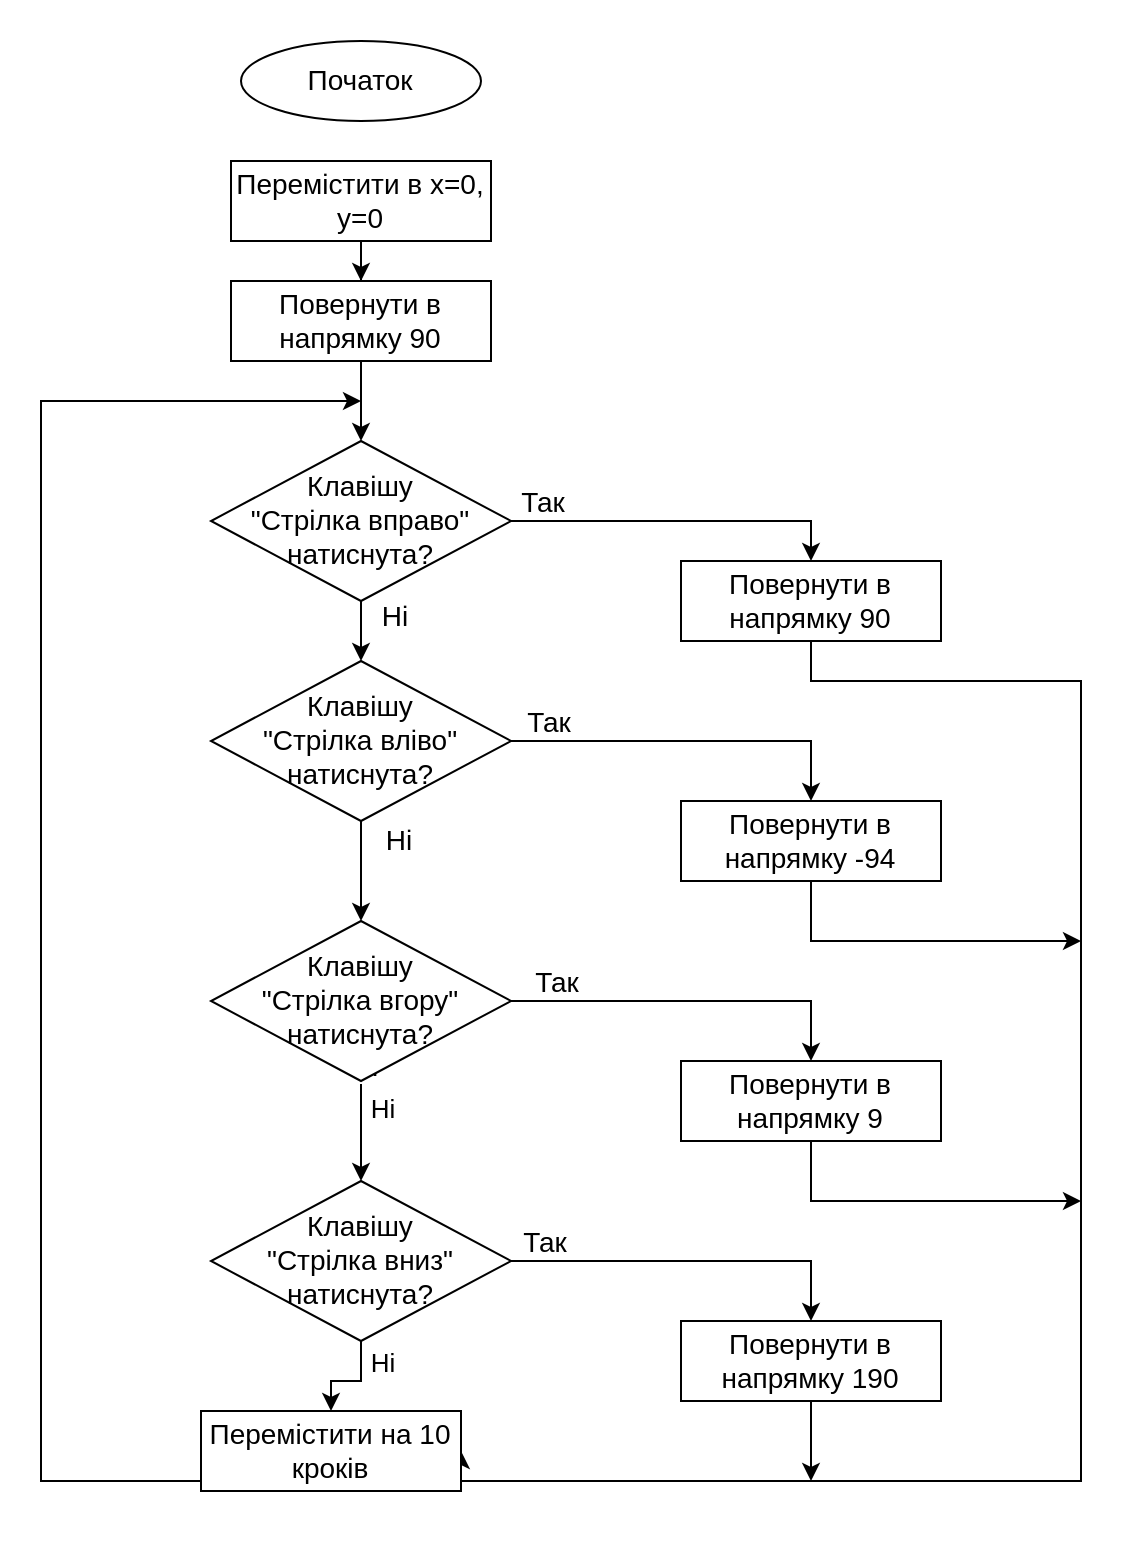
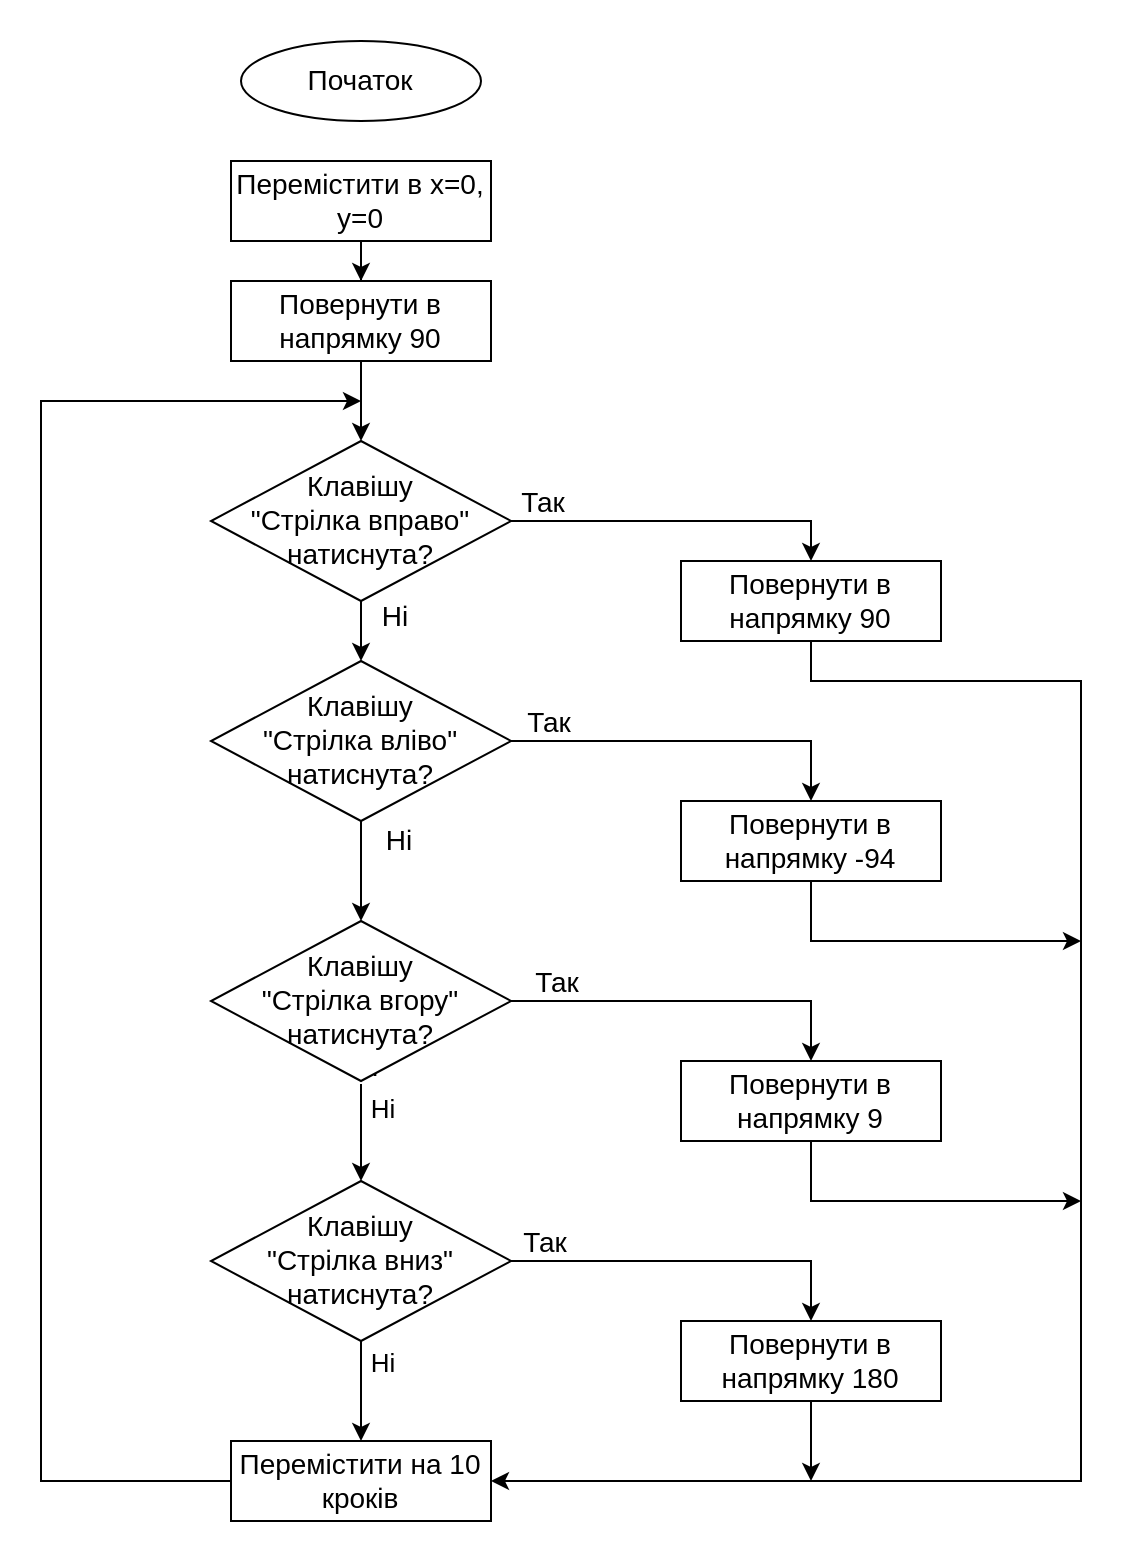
(811, 1361) -> (811, 1361)
(331, 1451) -> (361, 1481)
